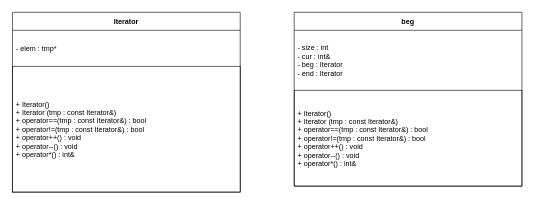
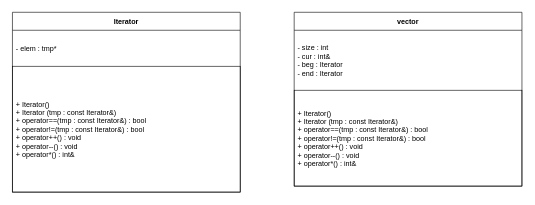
(408, 22) -> (408, 22)
